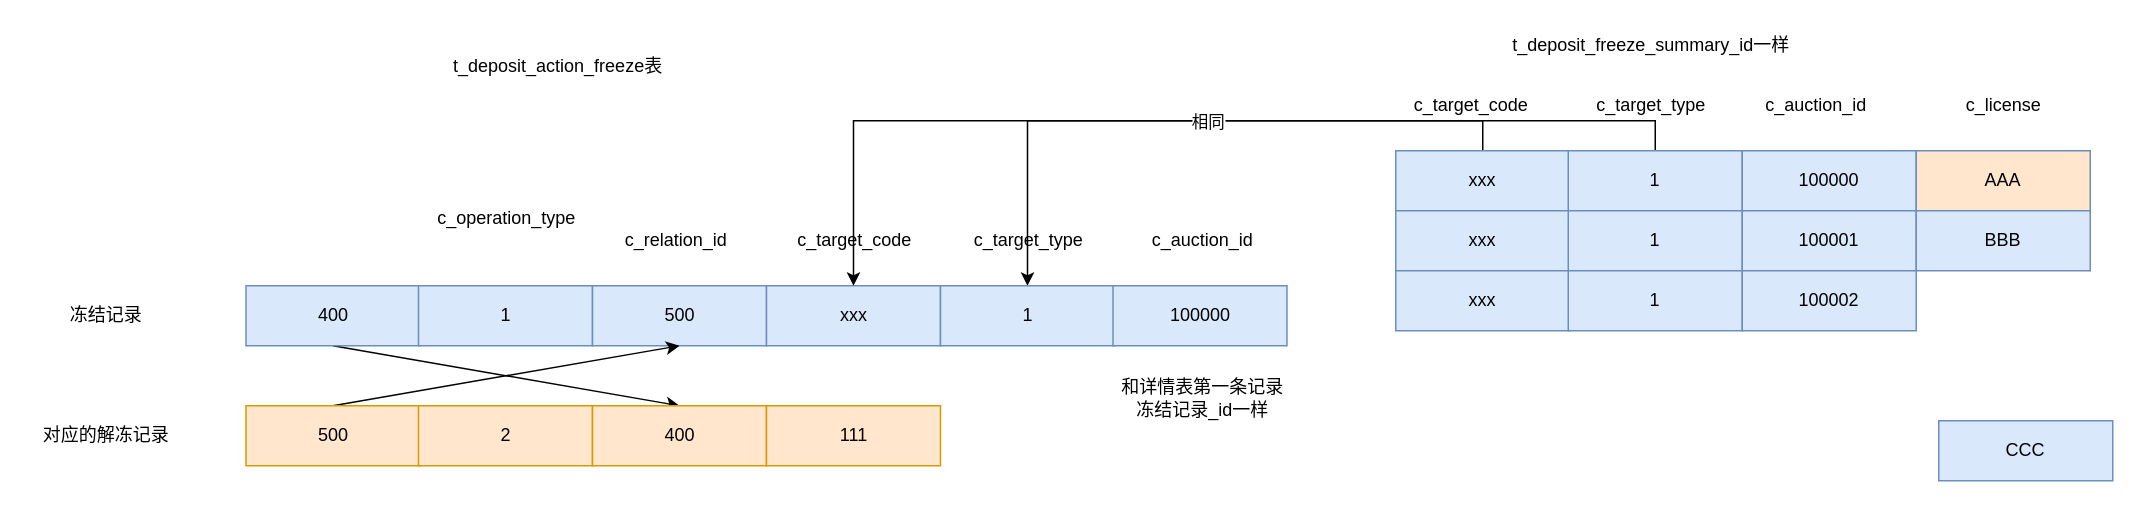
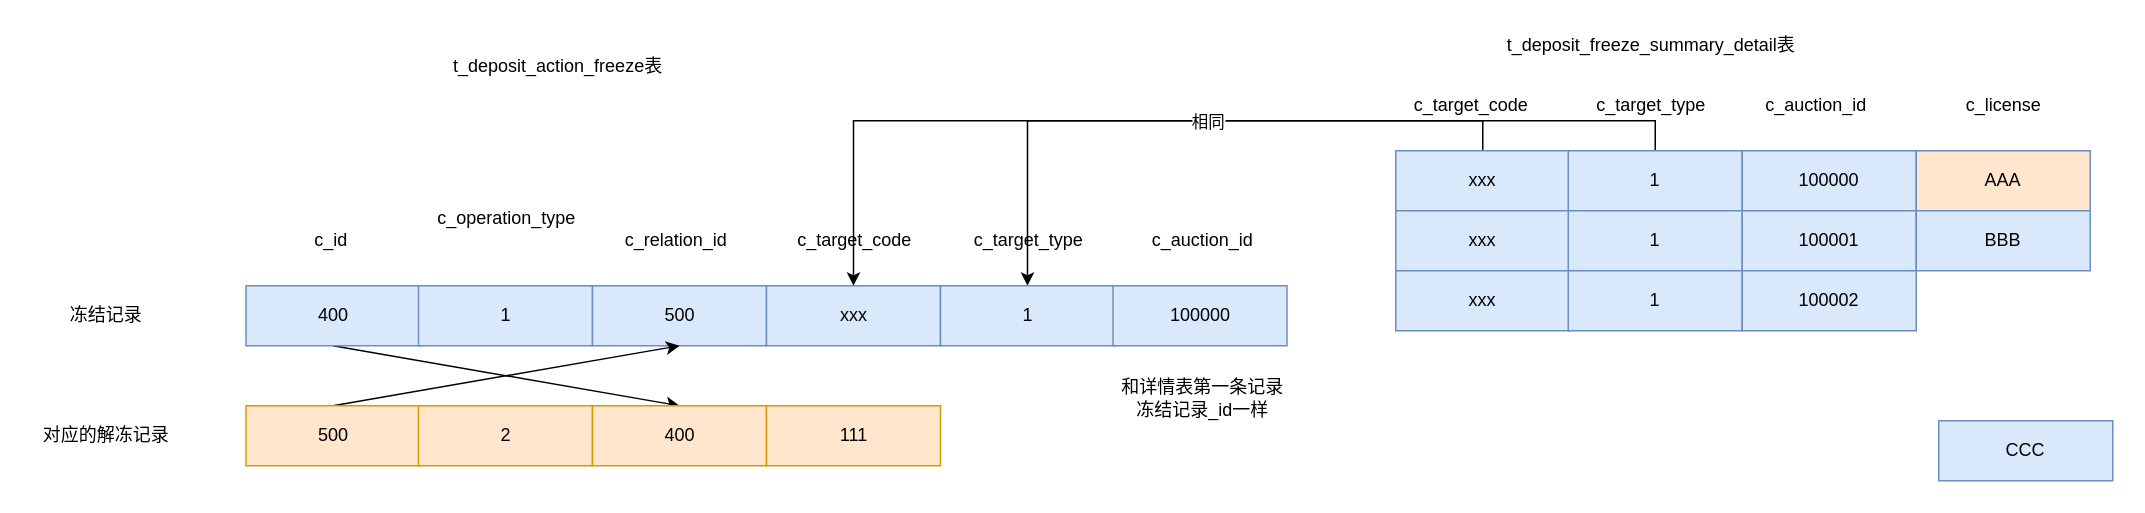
(1652, 46) -> (1652, 46)
none -> (331, 241)
